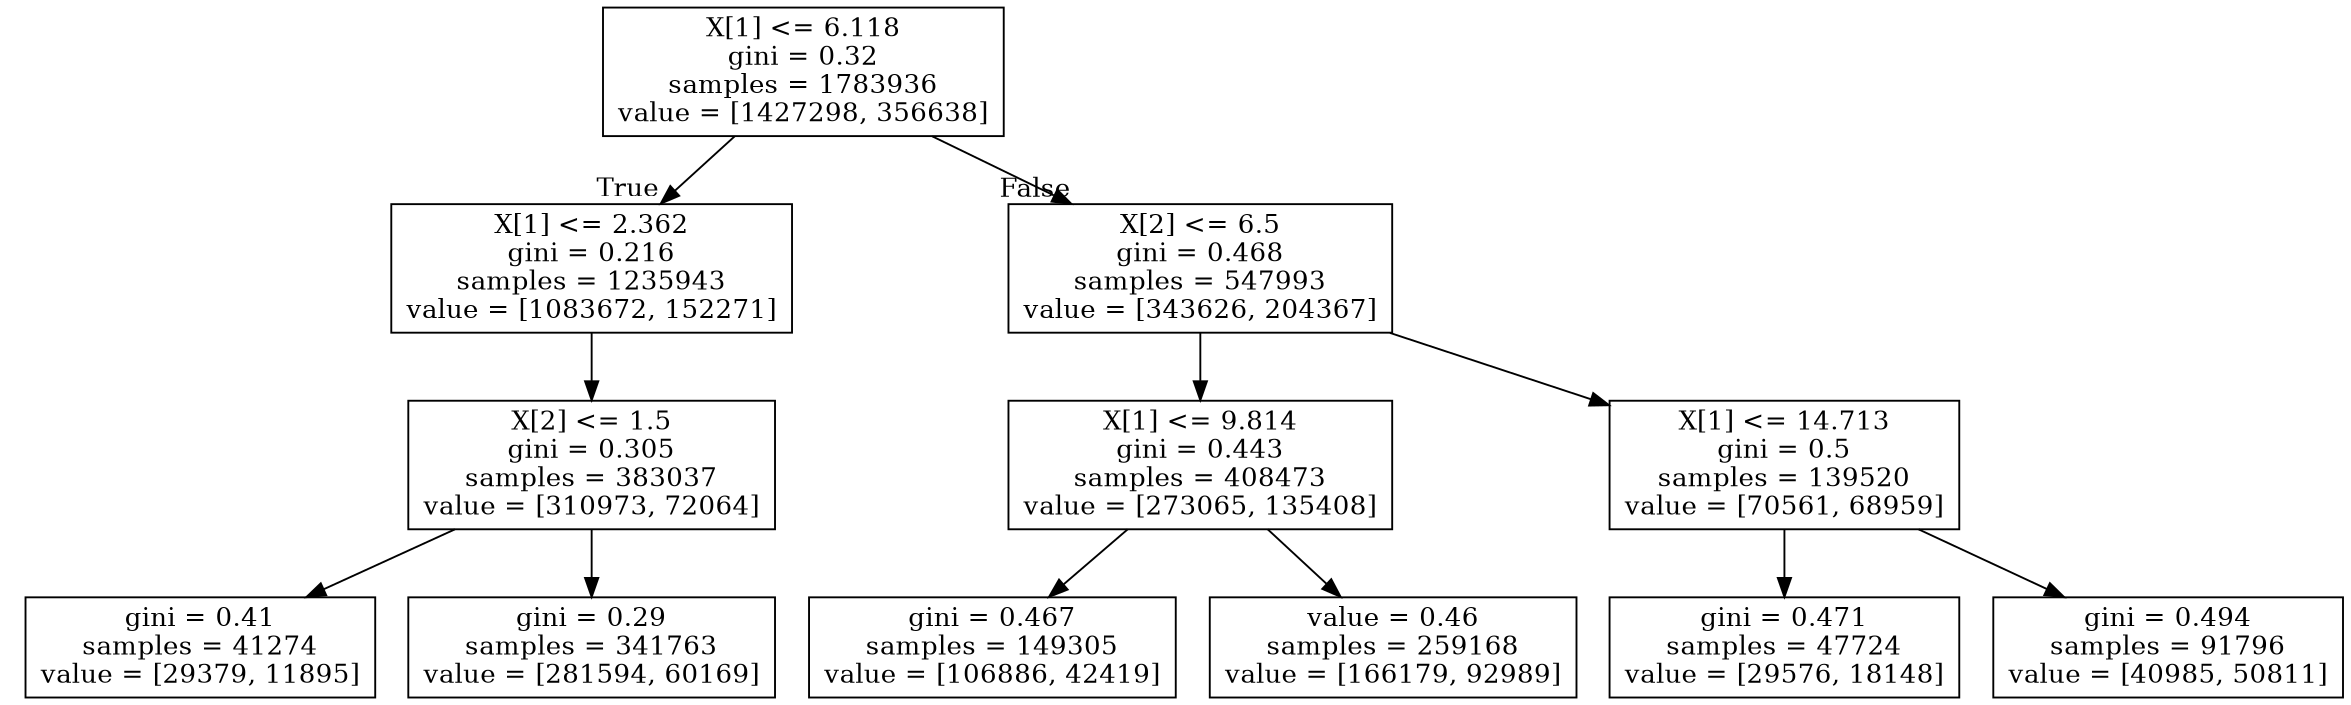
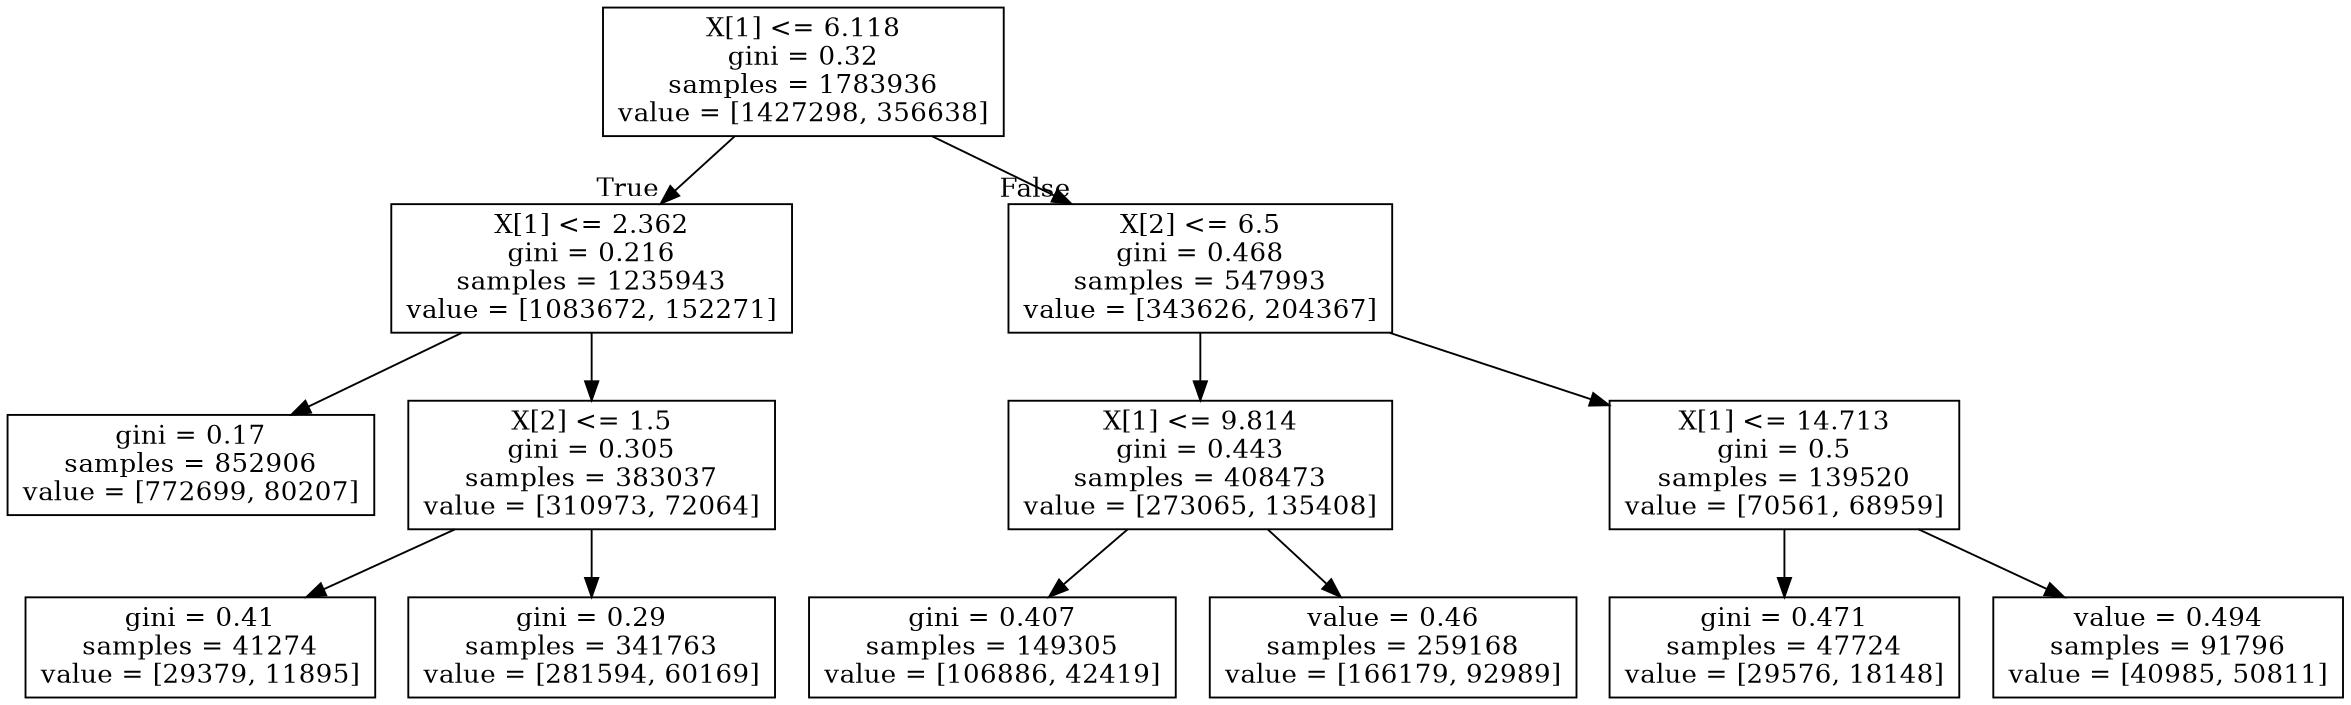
none -> (191, 465)
(992, 647) -> (992, 647)
(2168, 647) -> (2168, 647)
